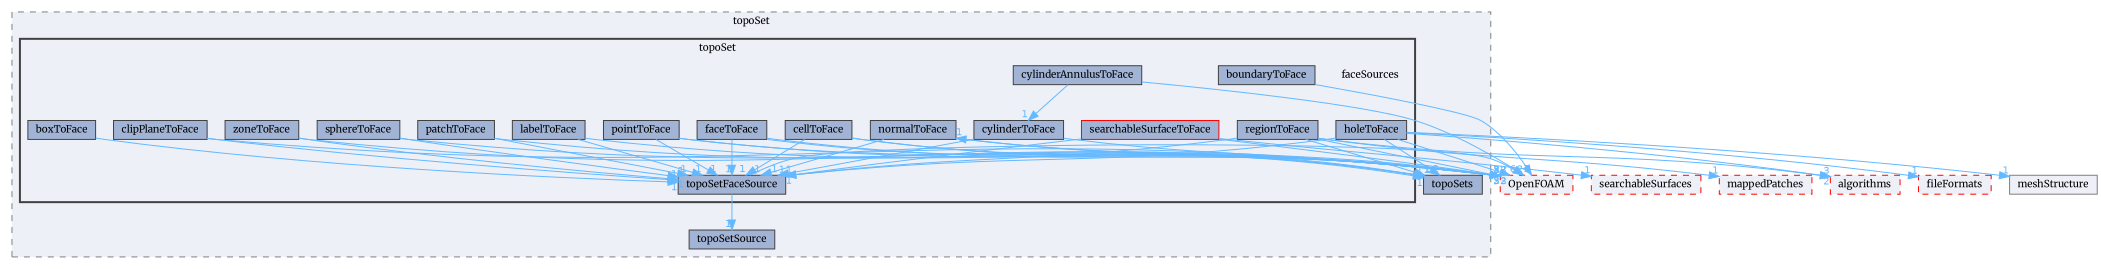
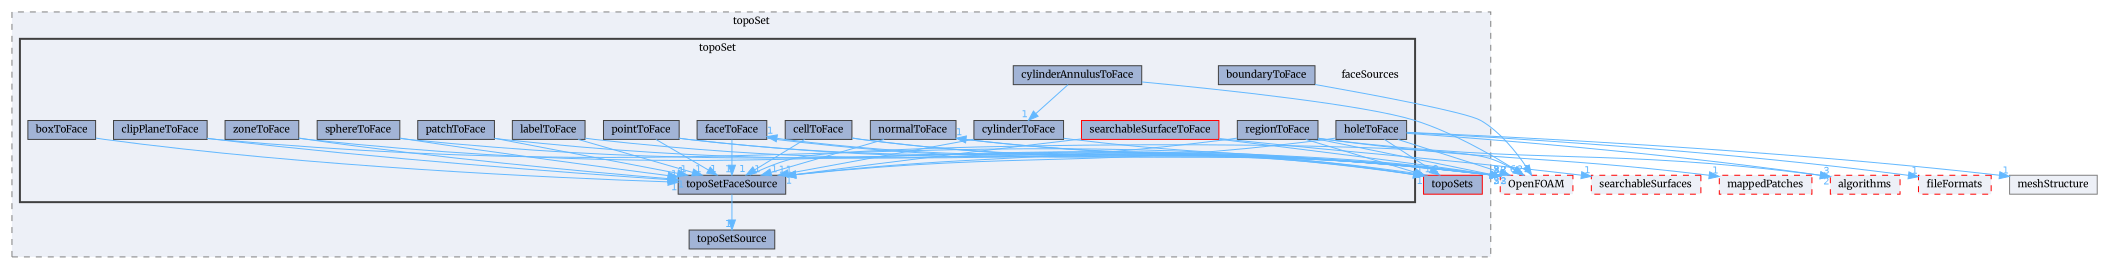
(1091, 154) -> (1103, 154)
(1453, 185) -> (1453, 185)
